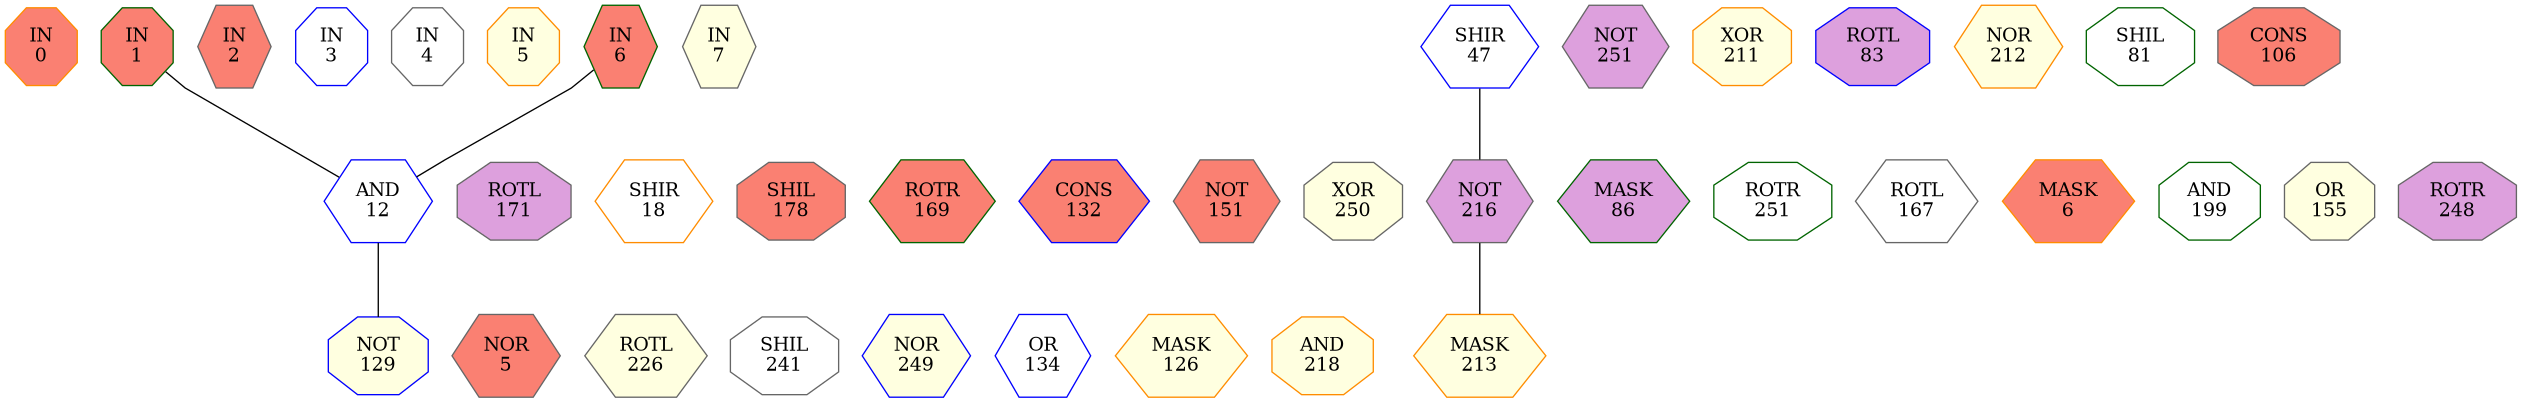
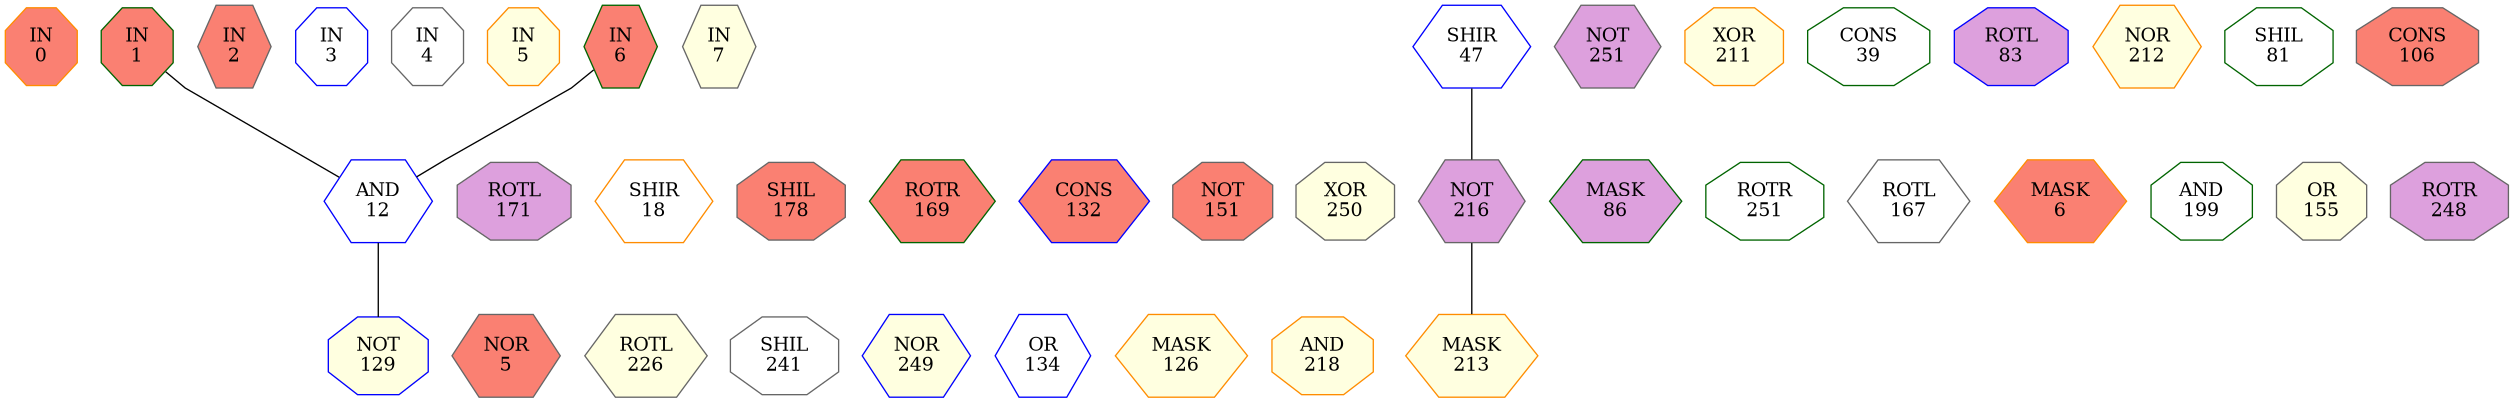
none -> (1869, 47)
(1227, 201) -> (1223, 201)
